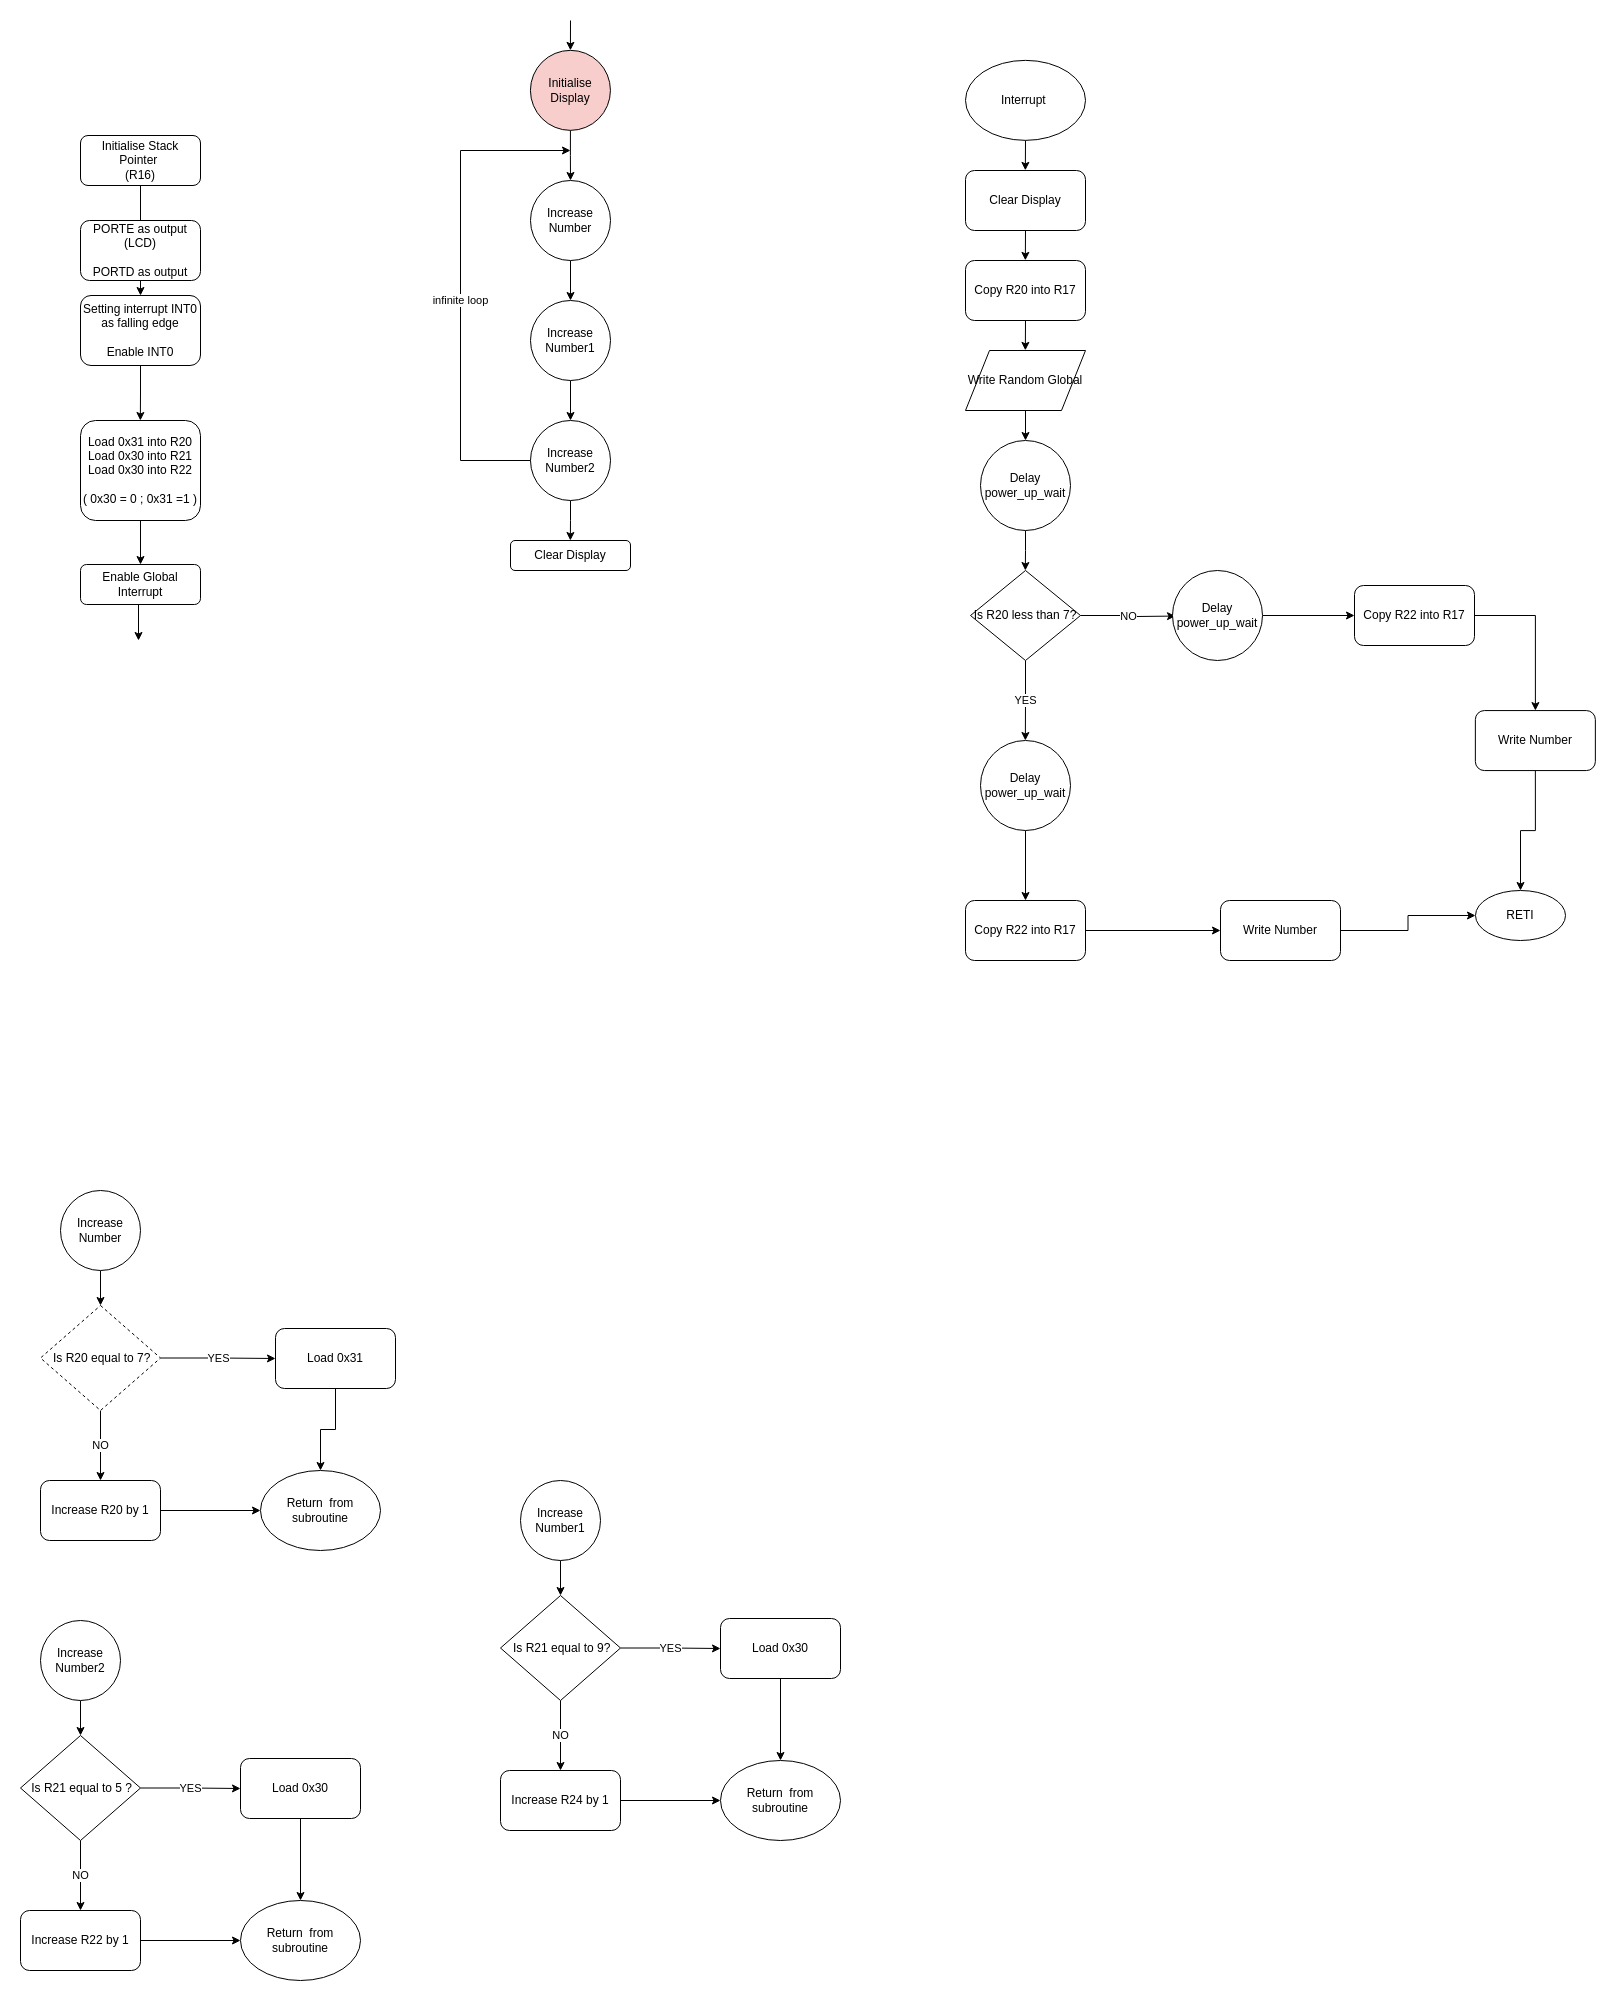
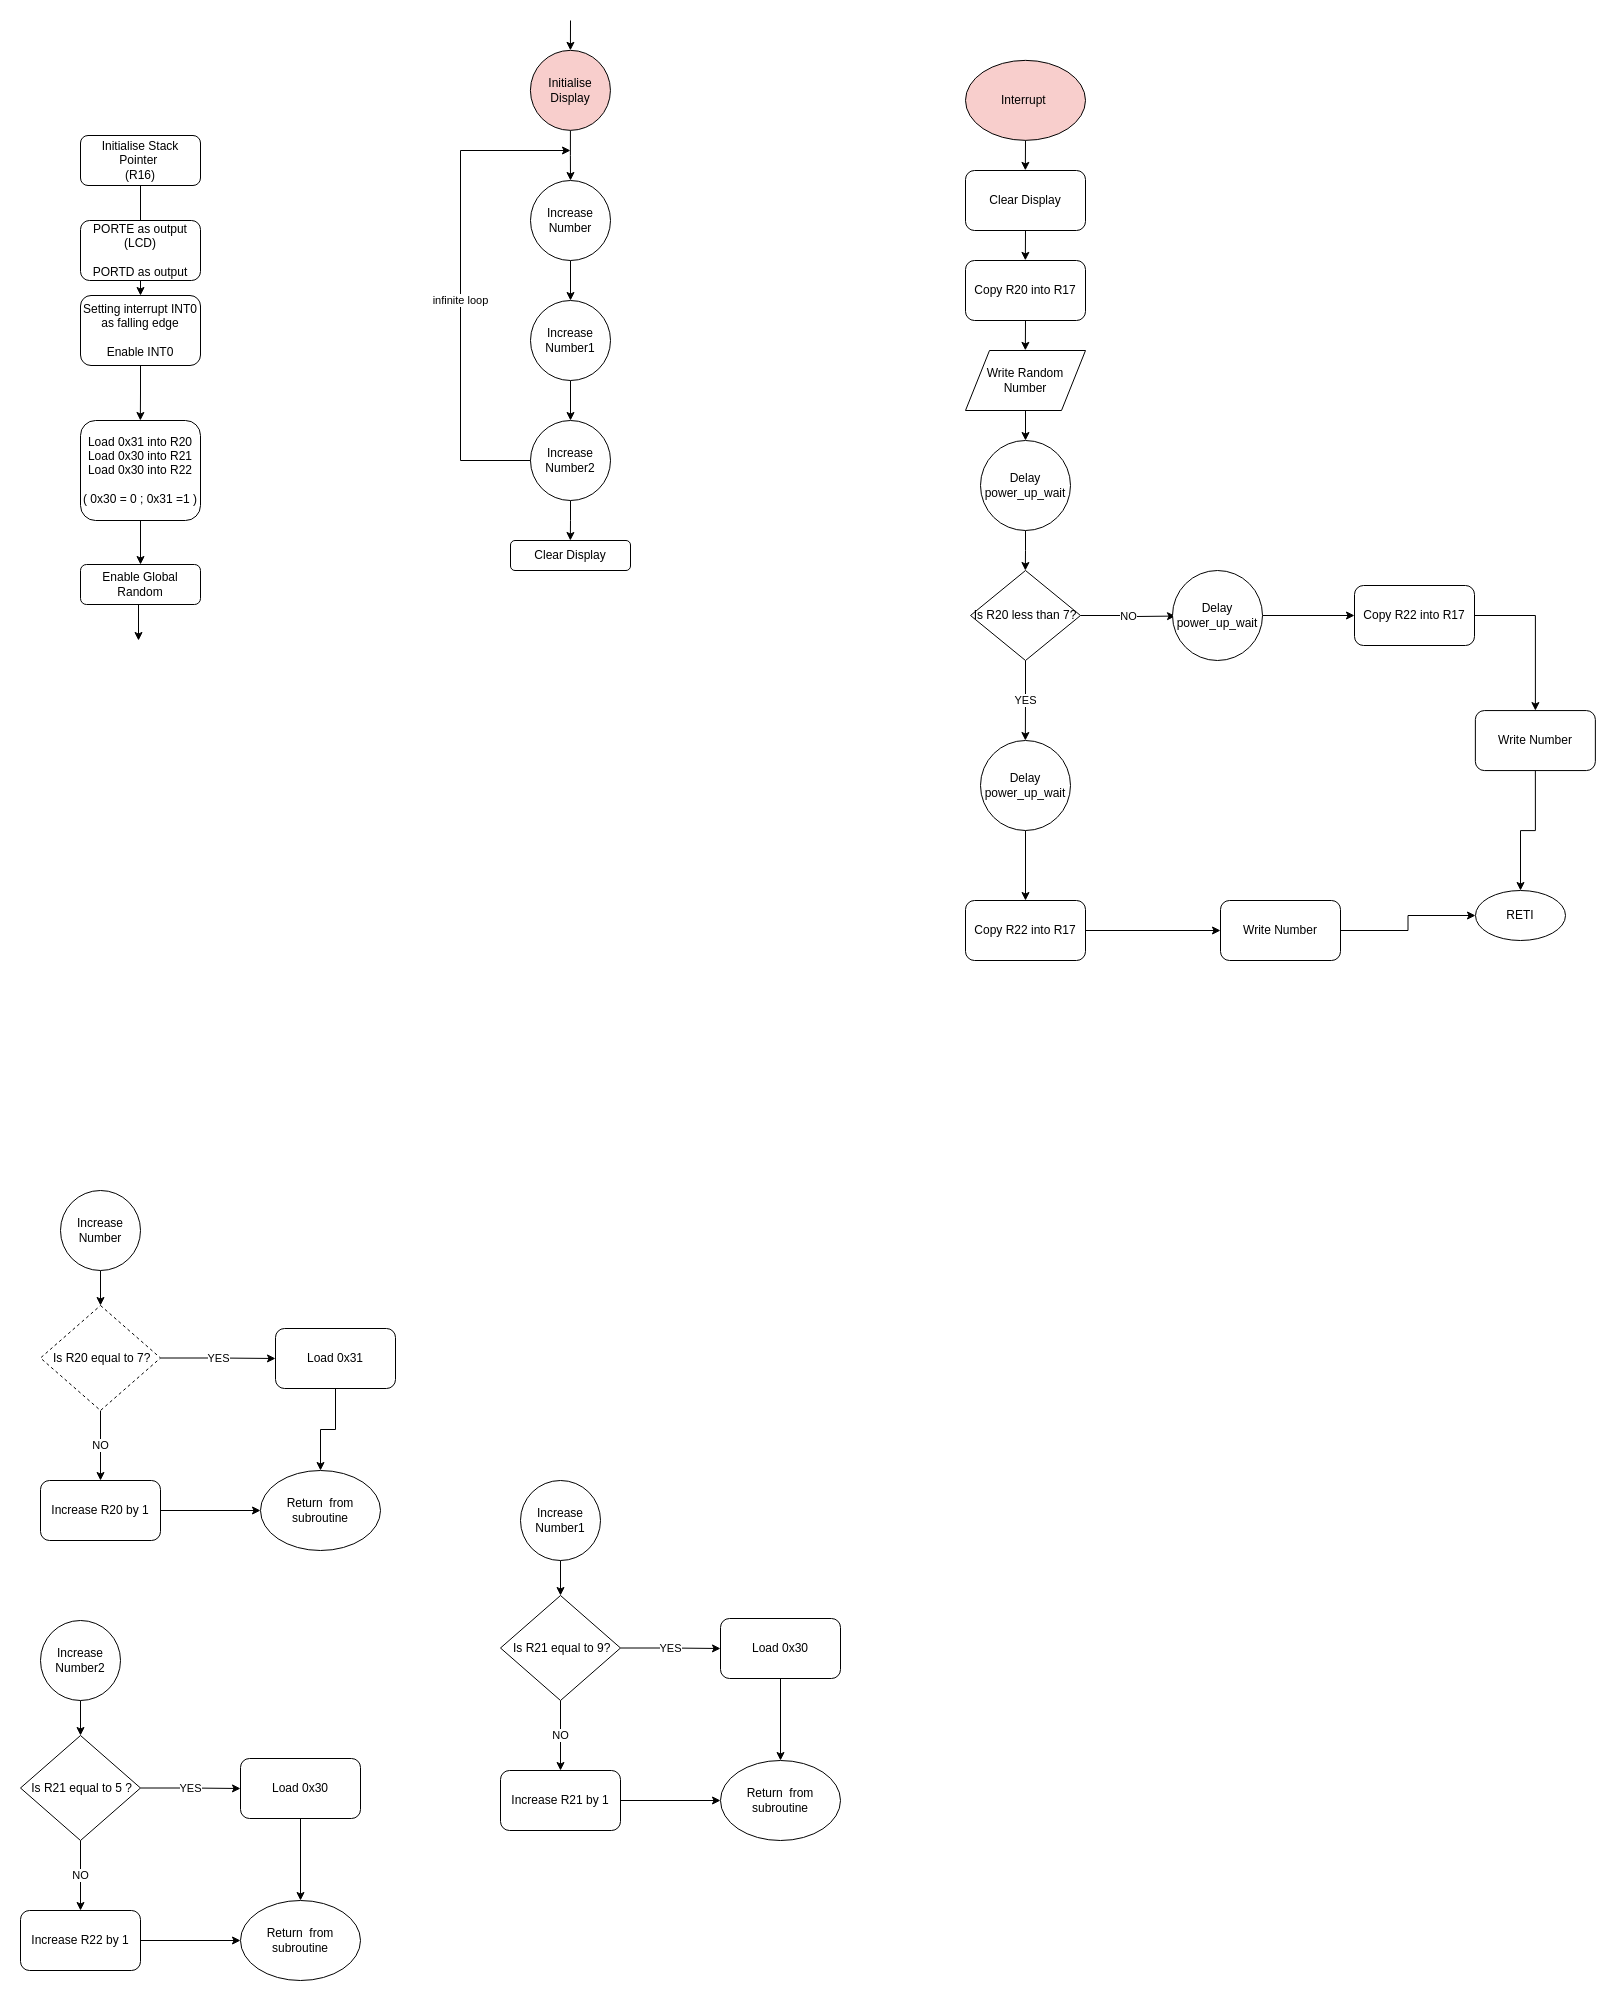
(1026, 100) -> (1026, 100)
(1026, 381) -> (1026, 381)
(141, 585) -> (141, 585)
(561, 1801) -> (561, 1801)
